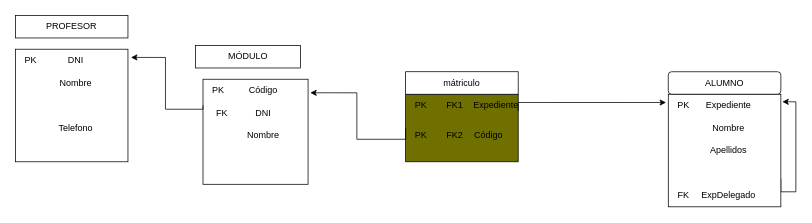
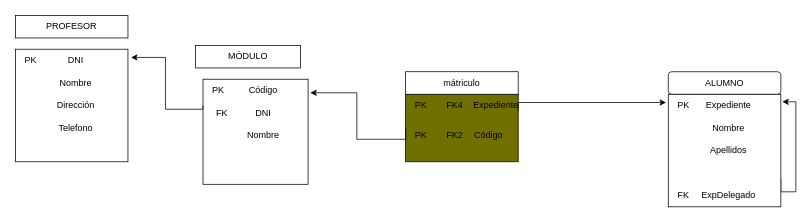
none -> (75, 105)
(455, 105) -> (455, 105)
